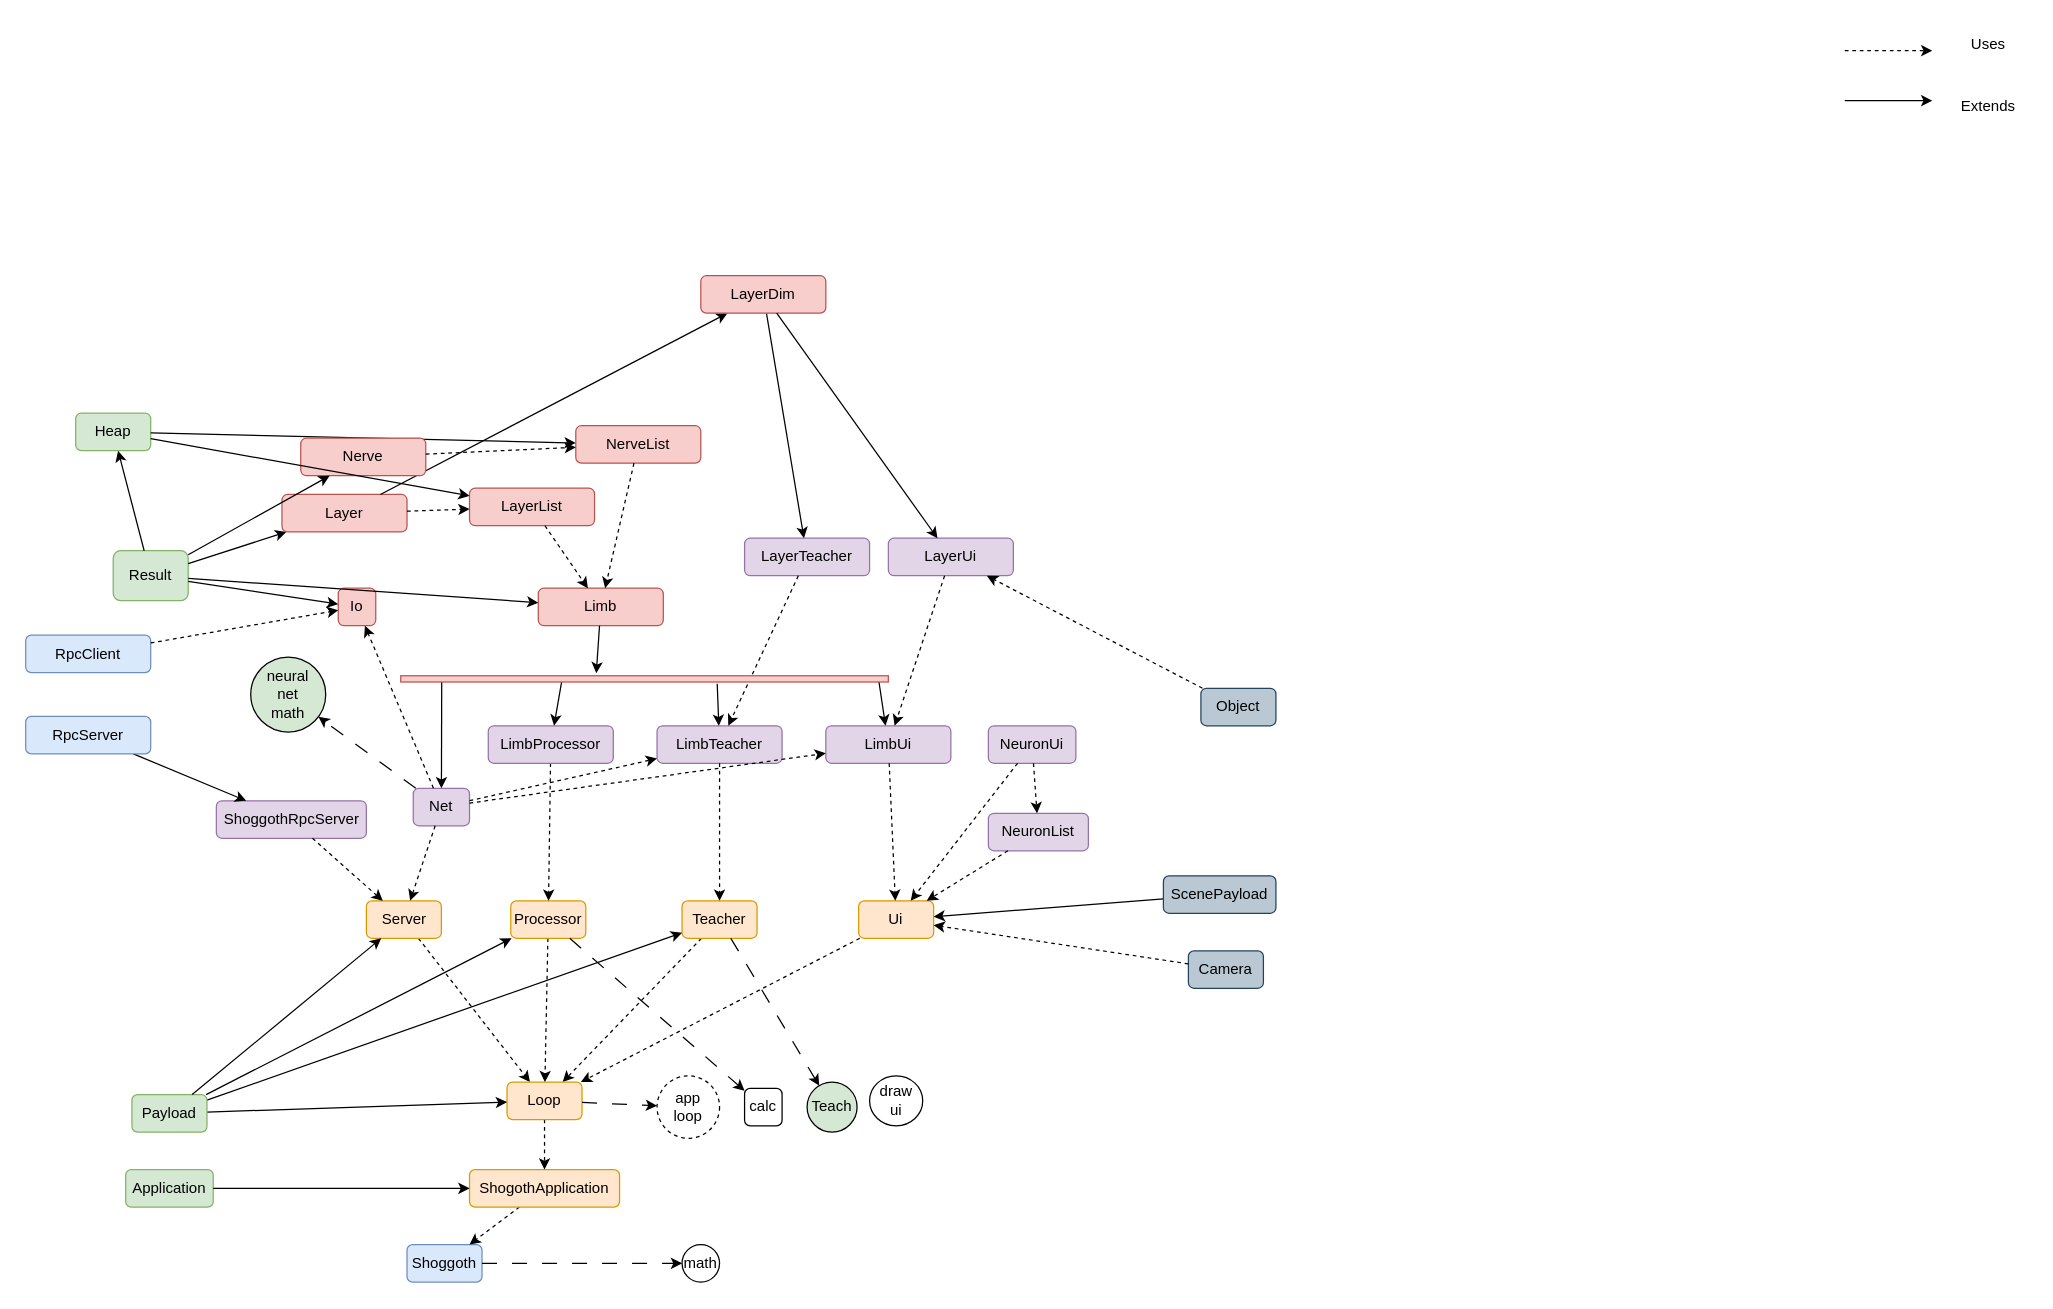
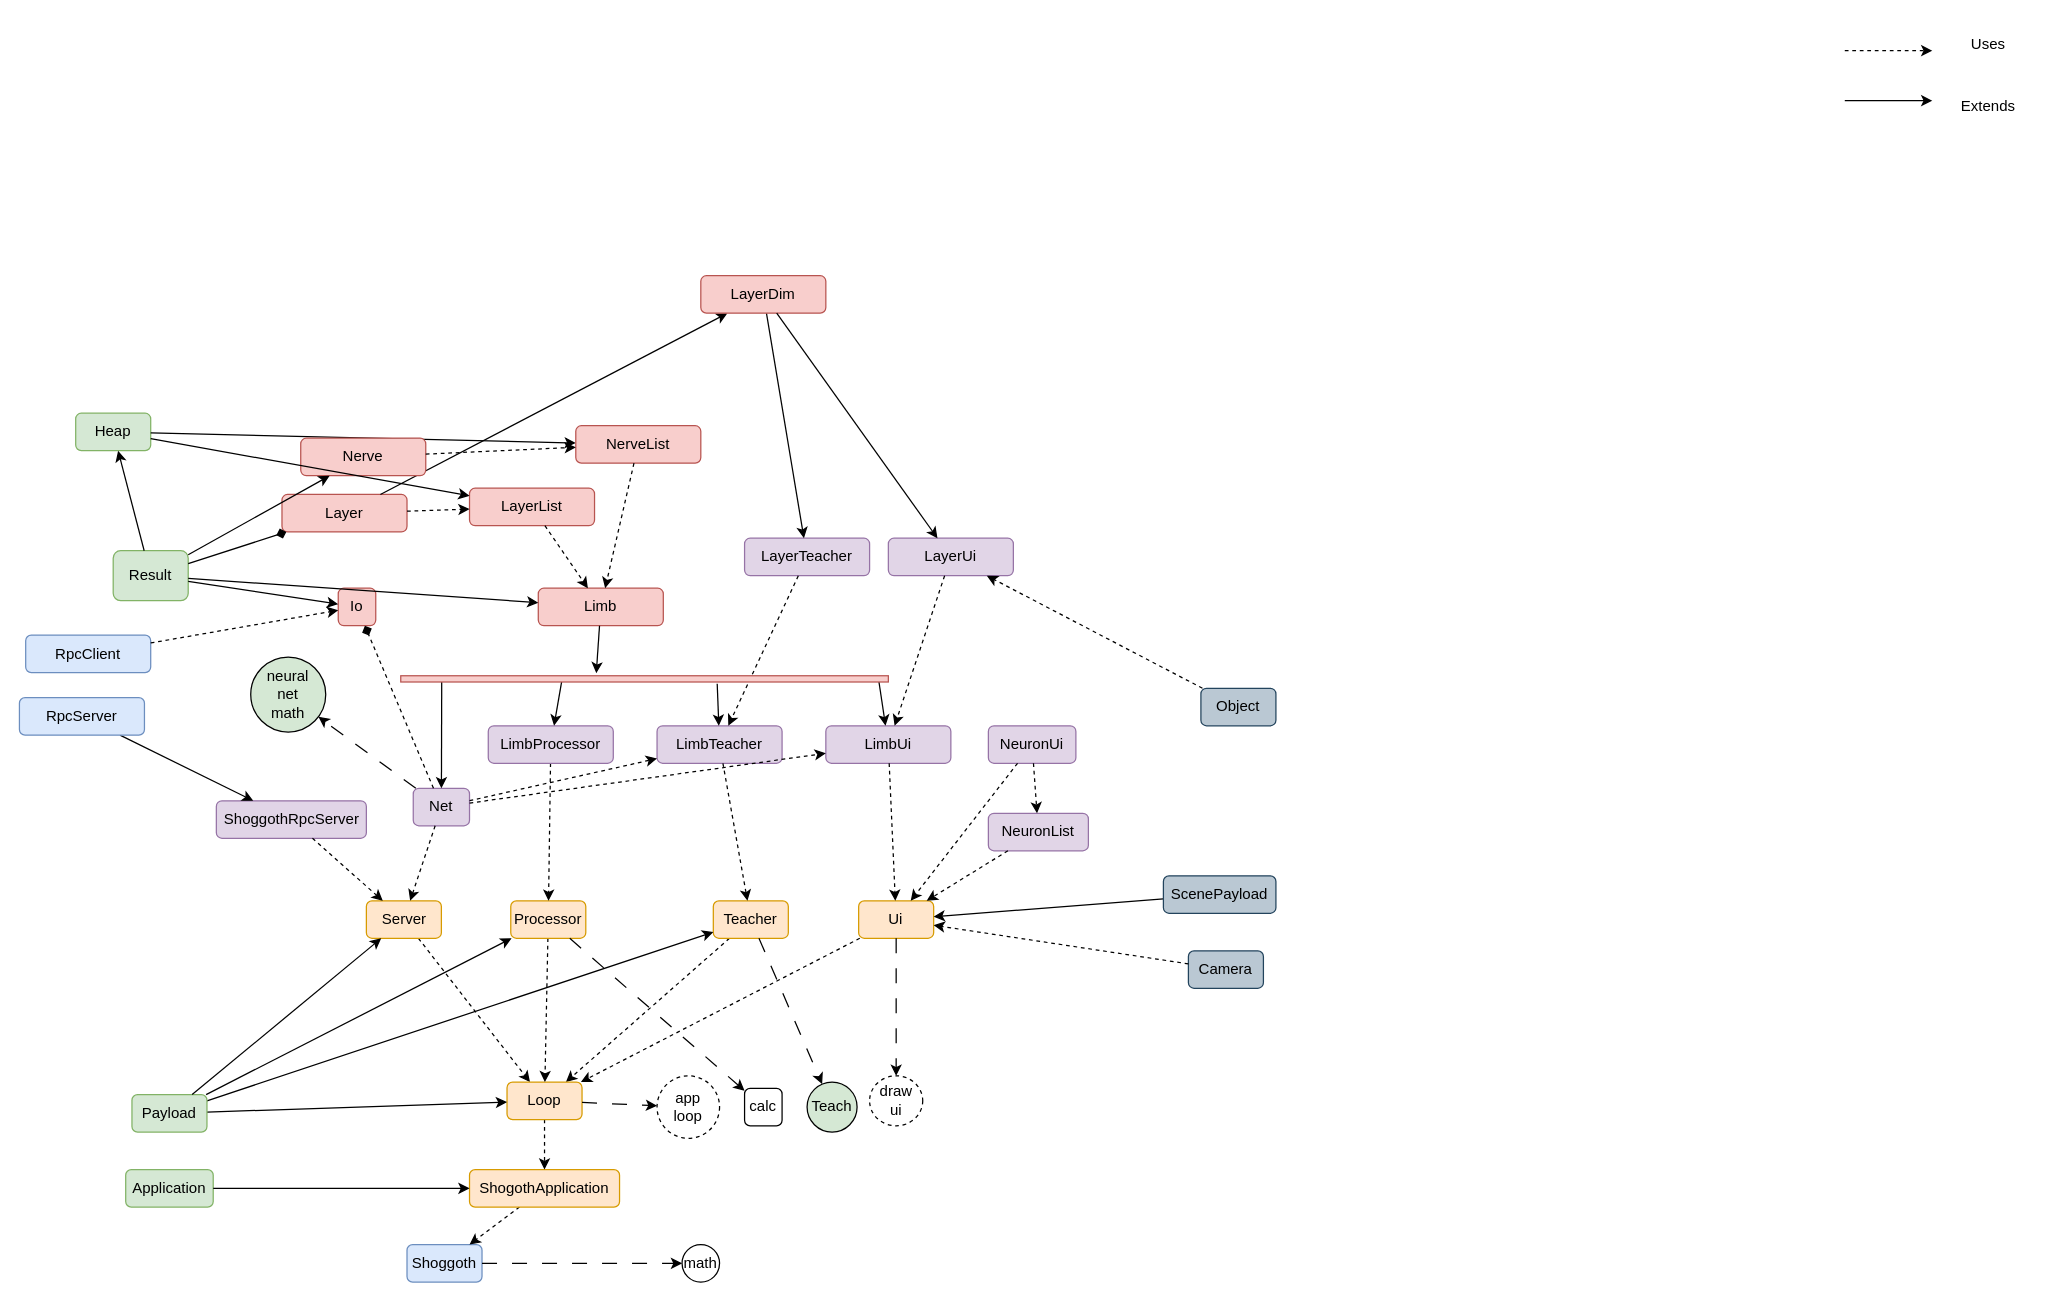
(277, 535) -> (276, 535)
(368, 634) -> (369, 635)
(88, 735) -> (82, 716)
(719, 919) -> (751, 919)
none -> (896, 975)
(896, 1101) -> (896, 1101)
